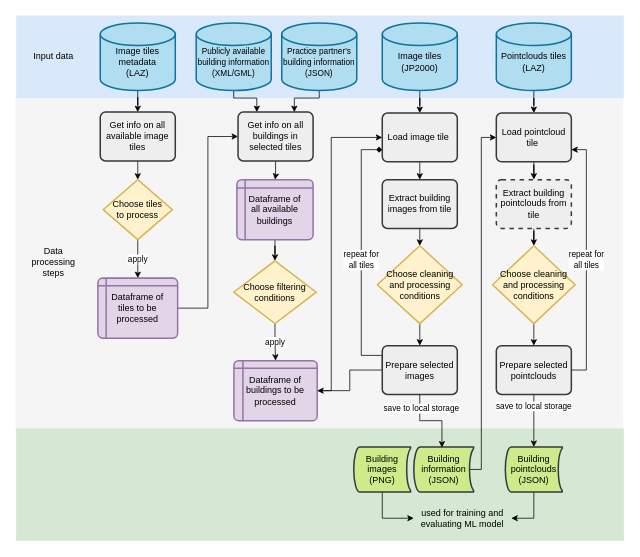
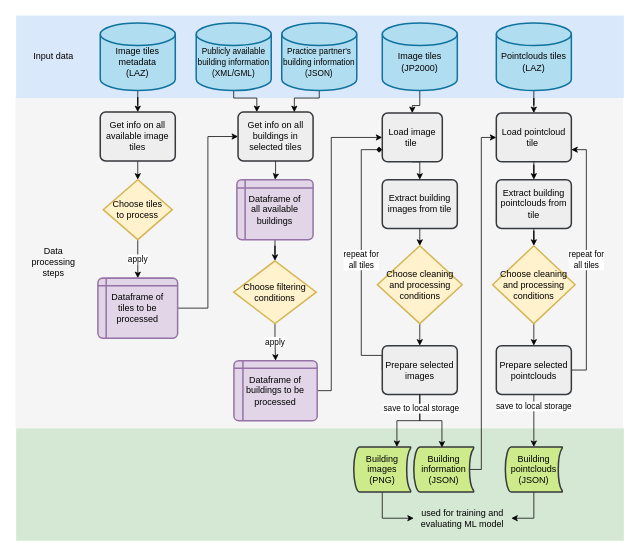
(420, 137) -> (412, 137)
(534, 204) -> (534, 204)
(350, 372) -> (406, 420)
